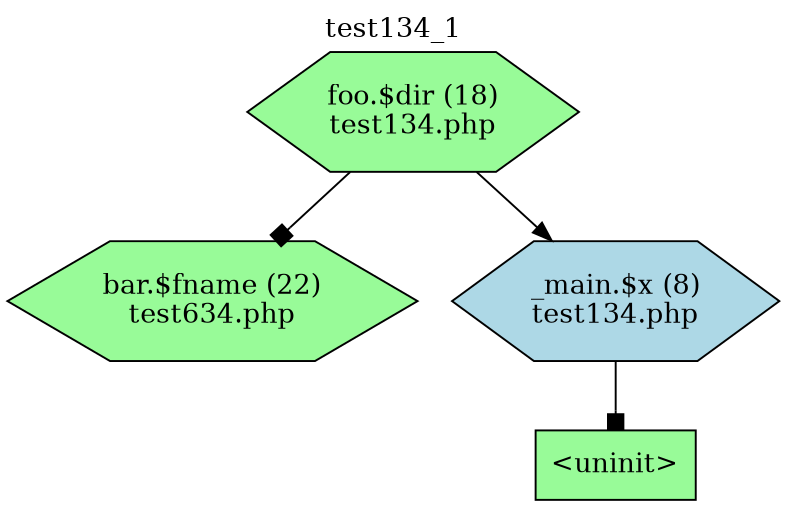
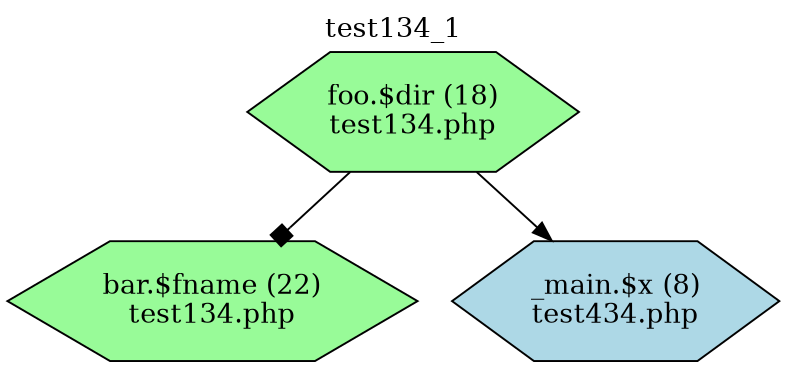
(212, 301) -> (212, 301)
(616, 301) -> (616, 301)
(616, 465) -> none
